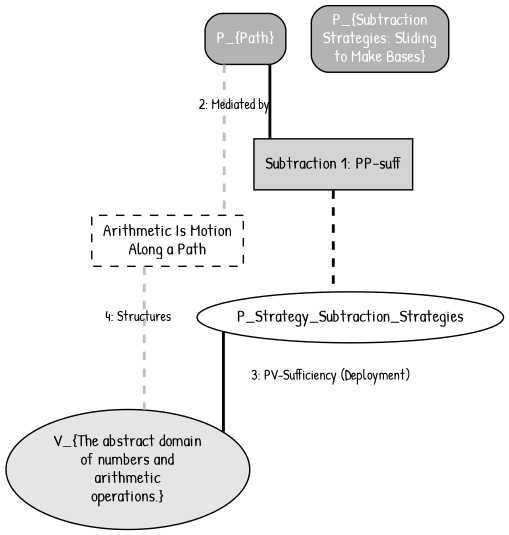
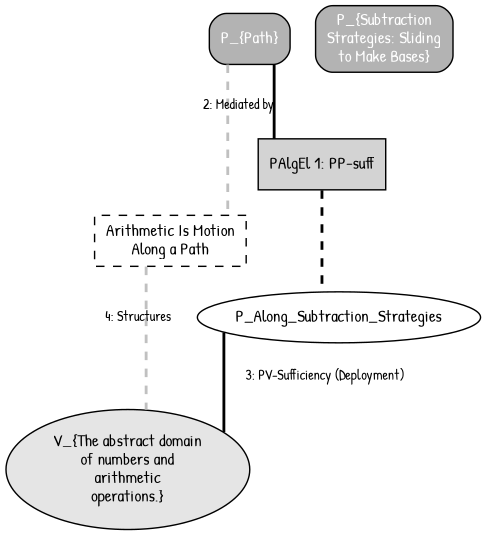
(333, 164) -> (322, 164)
(350, 317) -> (339, 317)
